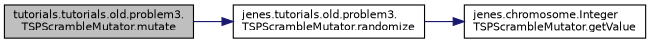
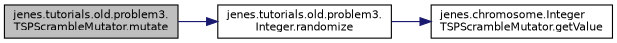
(99, 22) -> (91, 22)
(329, 22) -> (305, 22)
